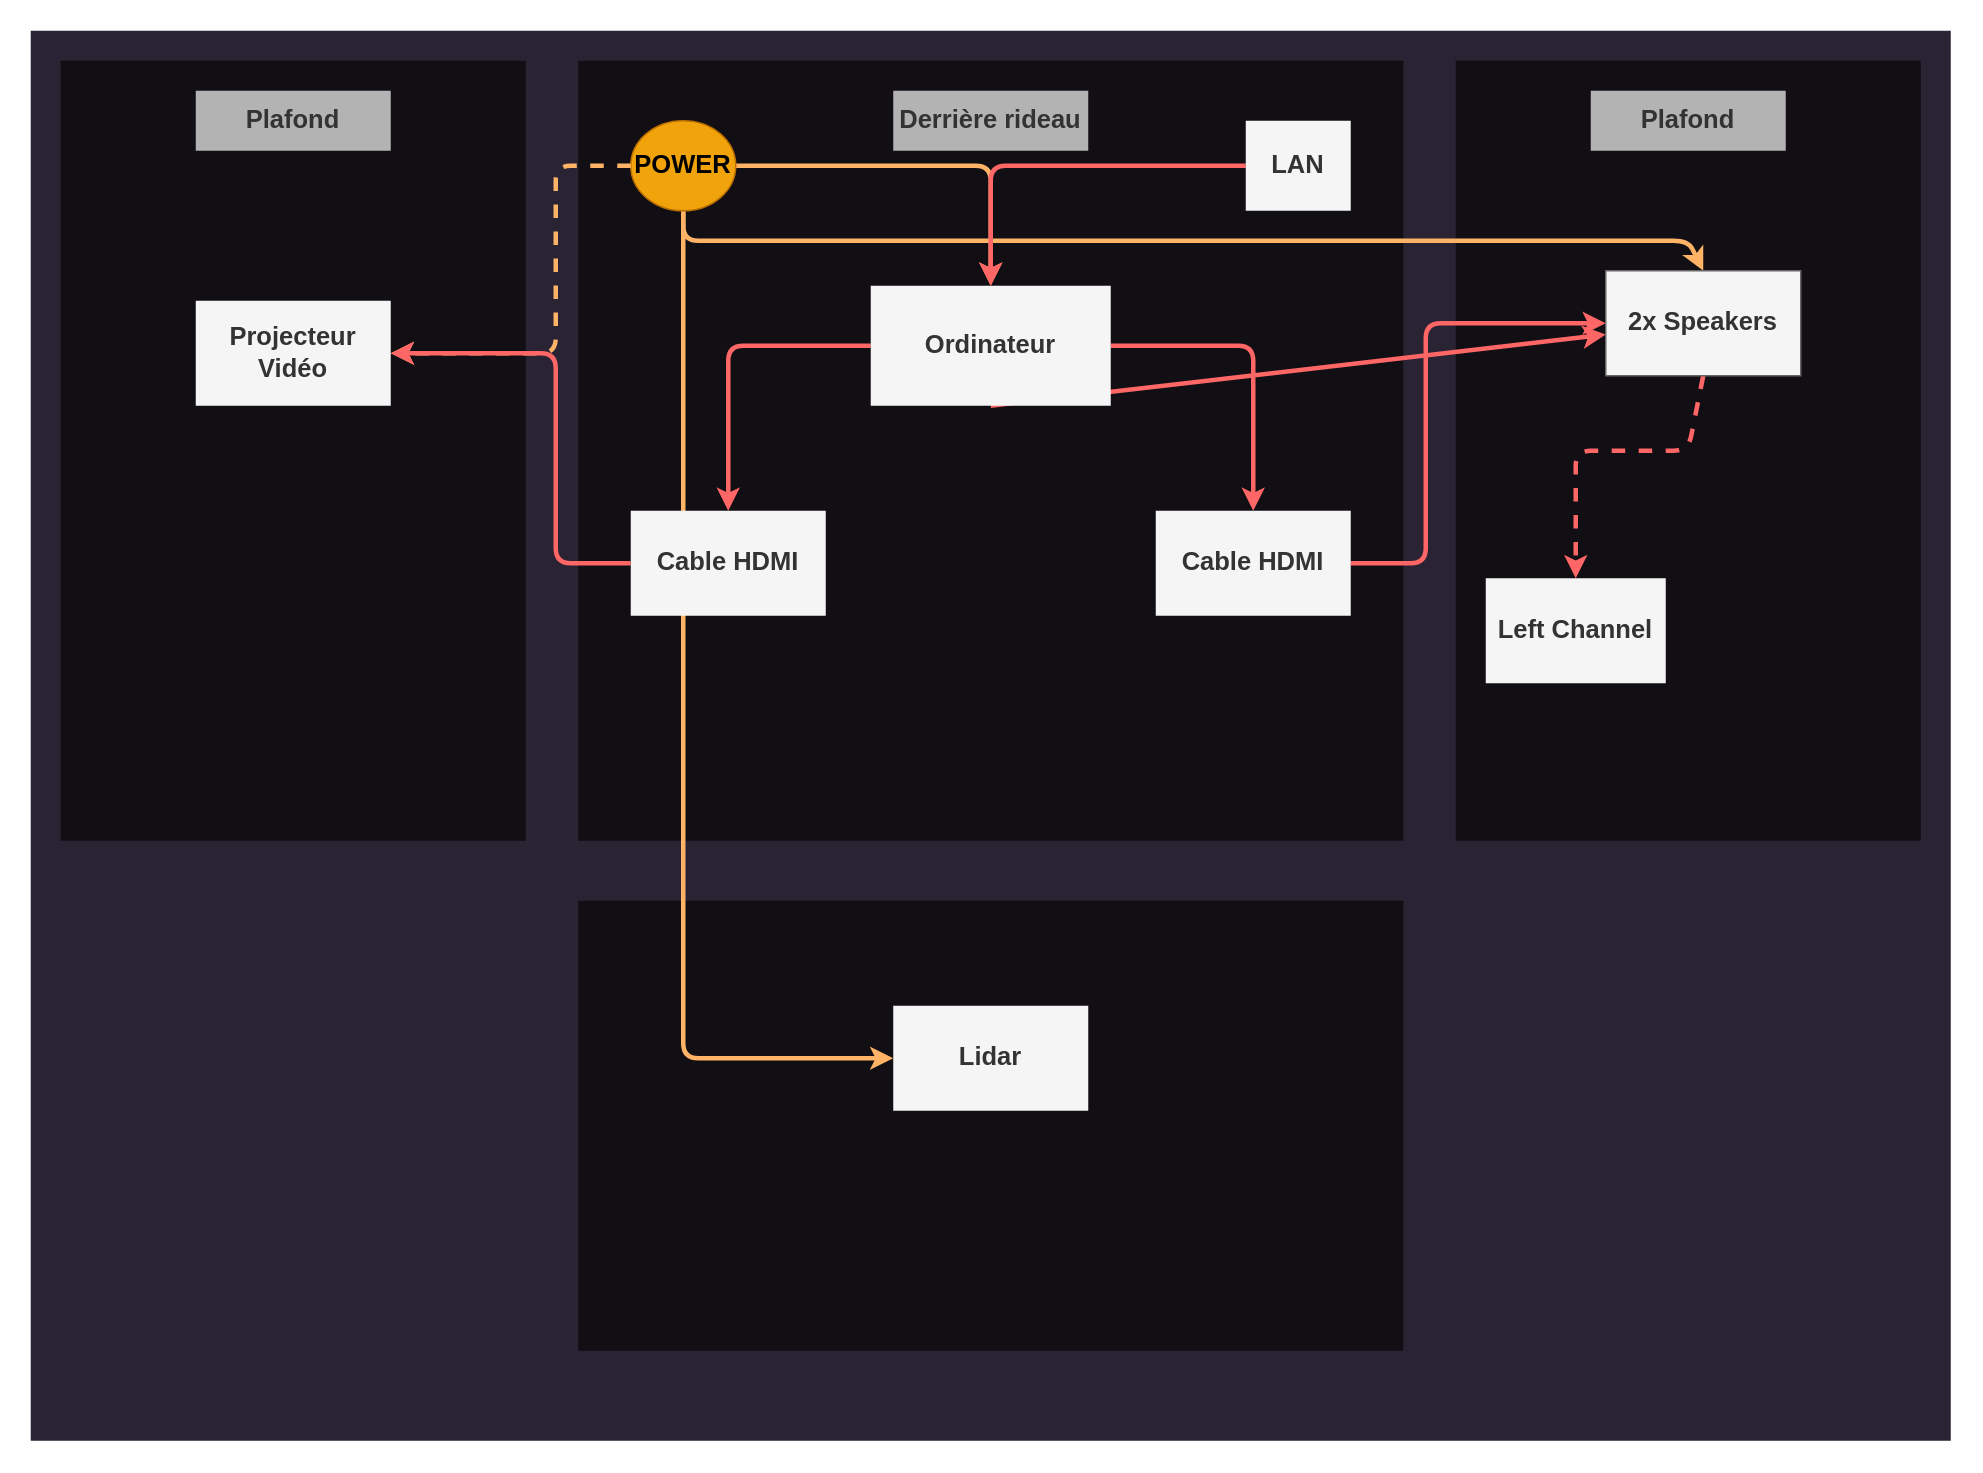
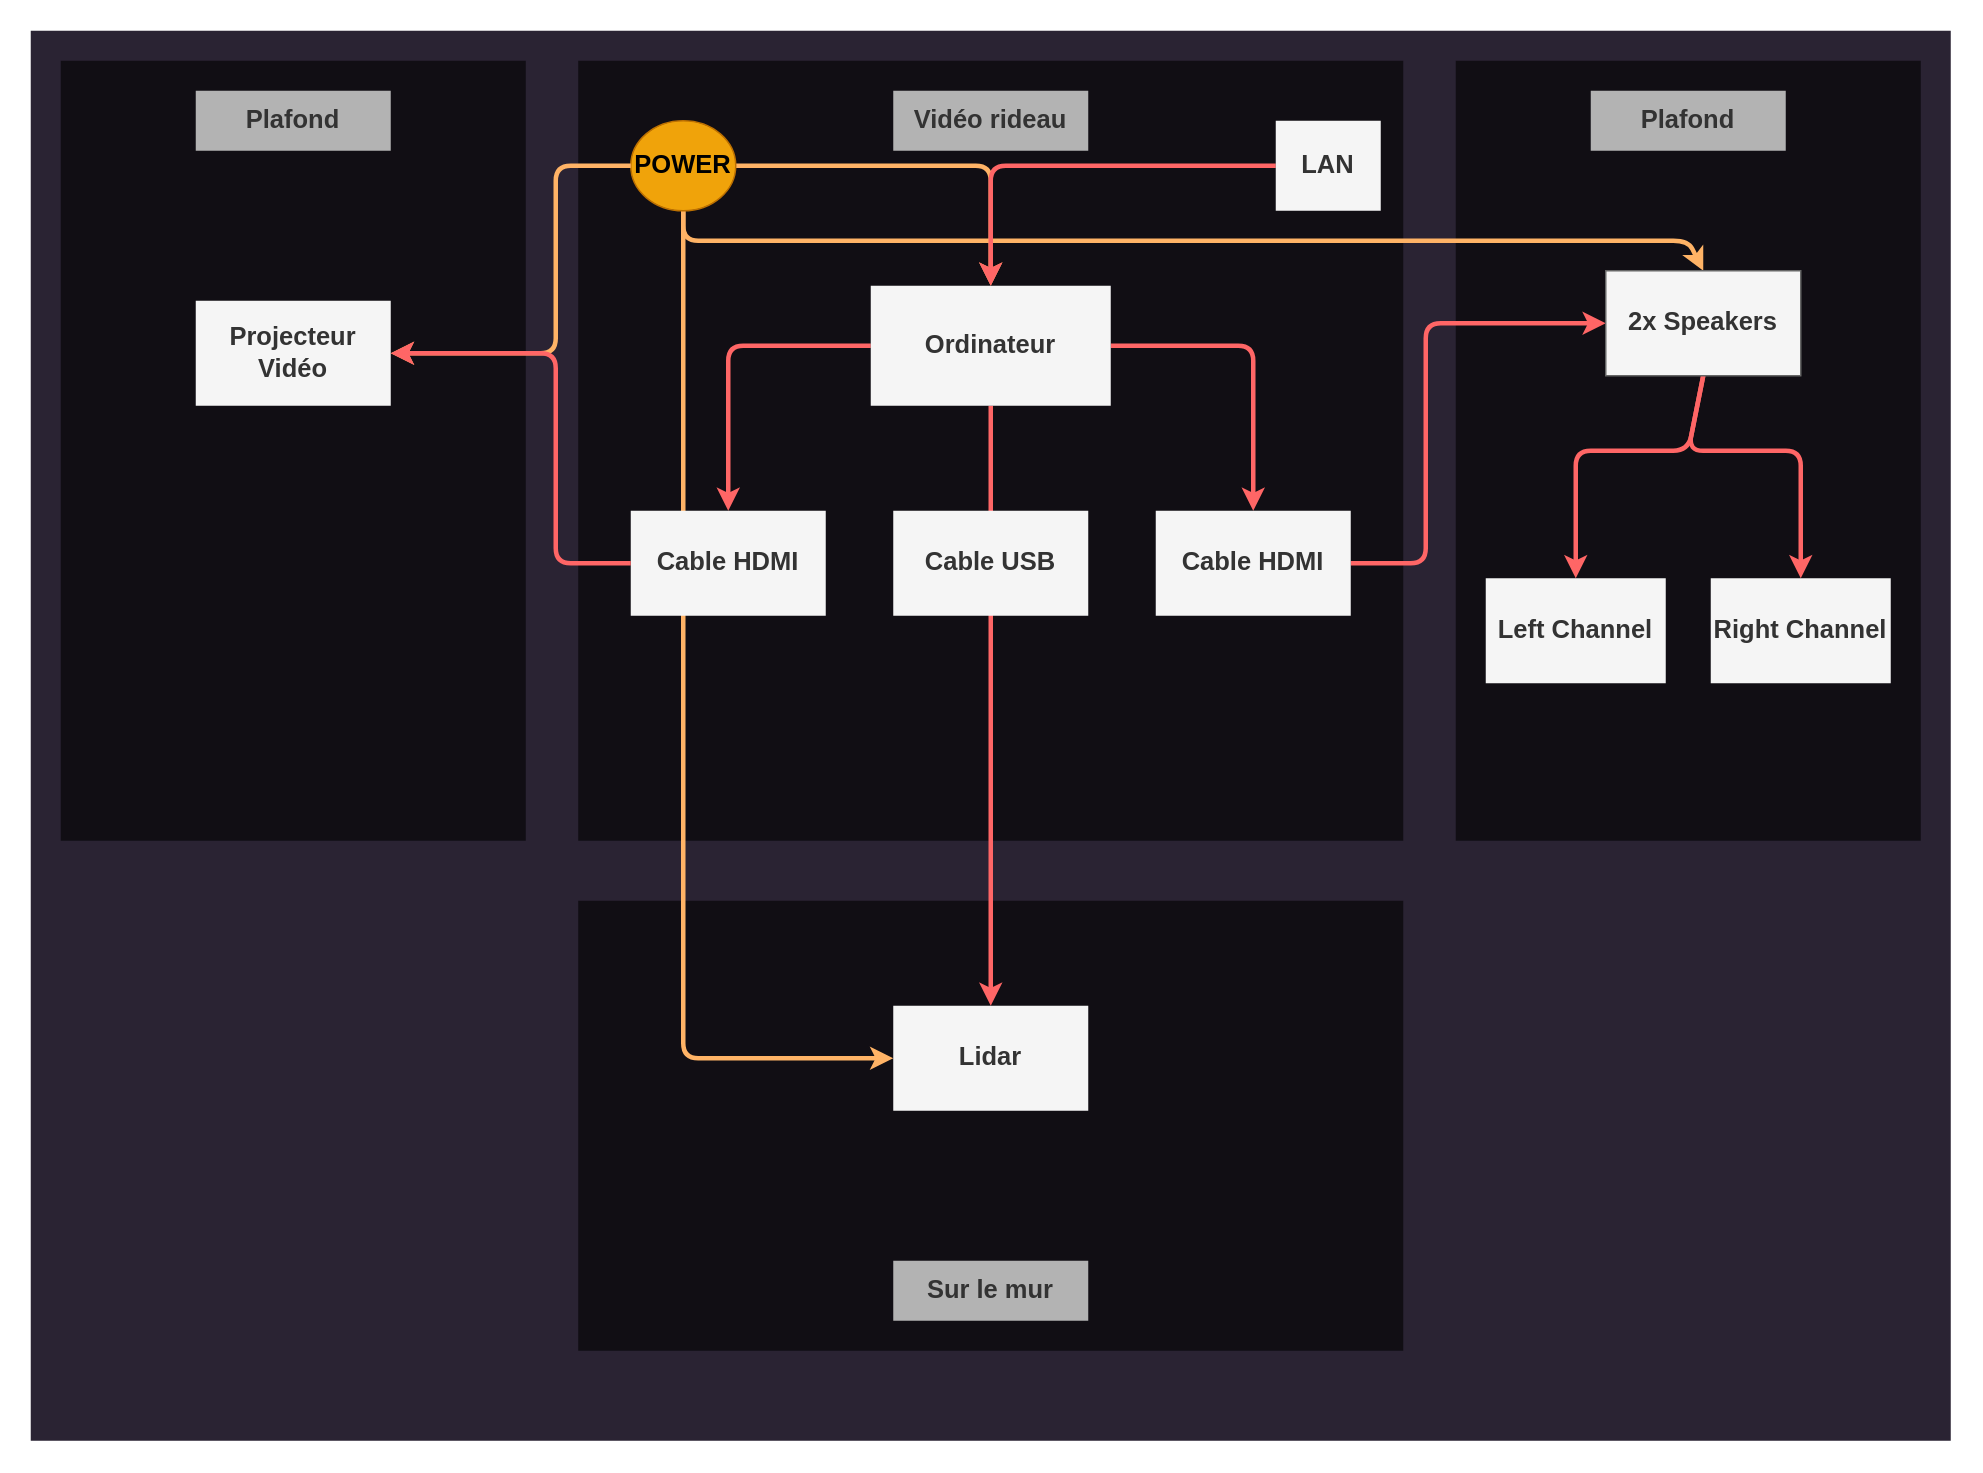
(991, 121) -> (991, 121)
(610, 166) -> (610, 166)
(1298, 166) -> (1328, 166)
(1350, 364) -> (991, 698)
(1659, 451) -> (1659, 451)
none -> (1798, 455)
none -> (991, 563)
none -> (1801, 631)
none -> (991, 1291)
